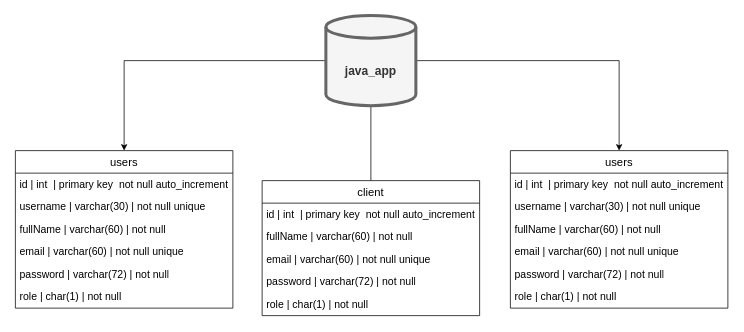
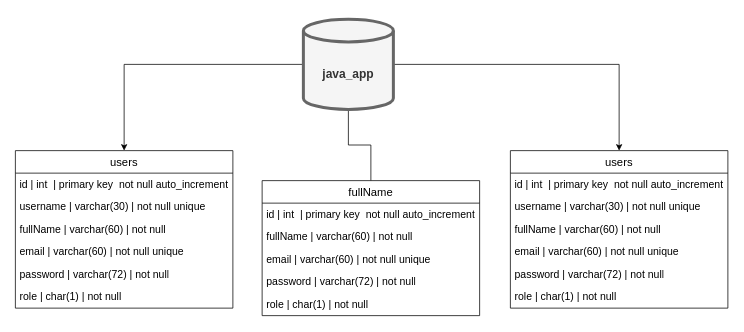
(371, 60) -> (348, 64)
(371, 192) -> (371, 192)
